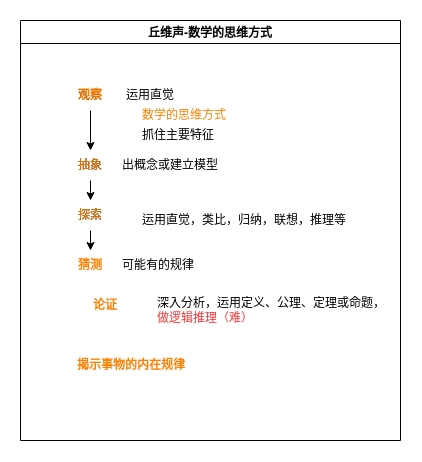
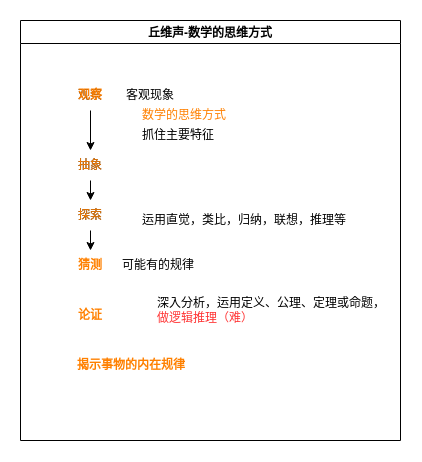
(151, 96) -> (151, 96)
(241, 166) -> none
(106, 306) -> (91, 316)
